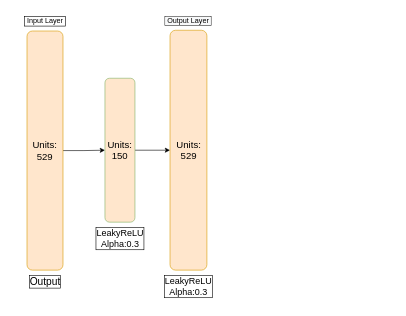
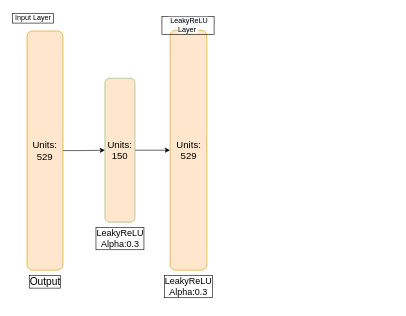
(45, 21) -> (33, 18)
(188, 21) -> (188, 25)
